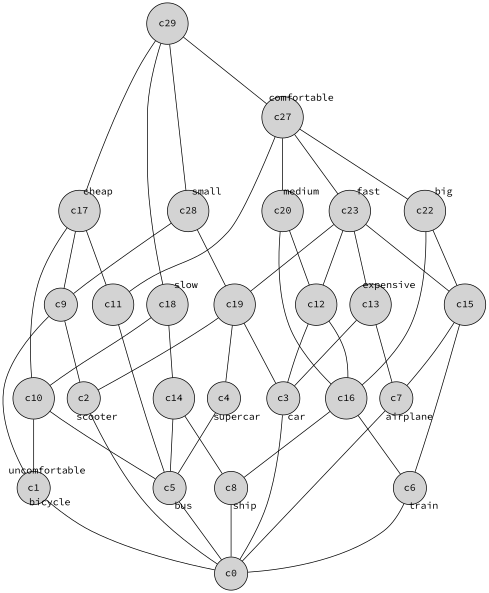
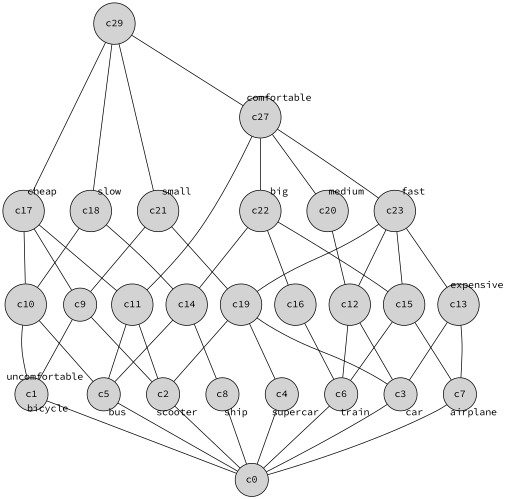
(188, 211) -> (158, 211)
none -> (224, 258)
(286, 315) -> none
(344, 348) -> (345, 351)
none -> (149, 353)
(197, 443) -> (267, 437)
(287, 444) -> none
